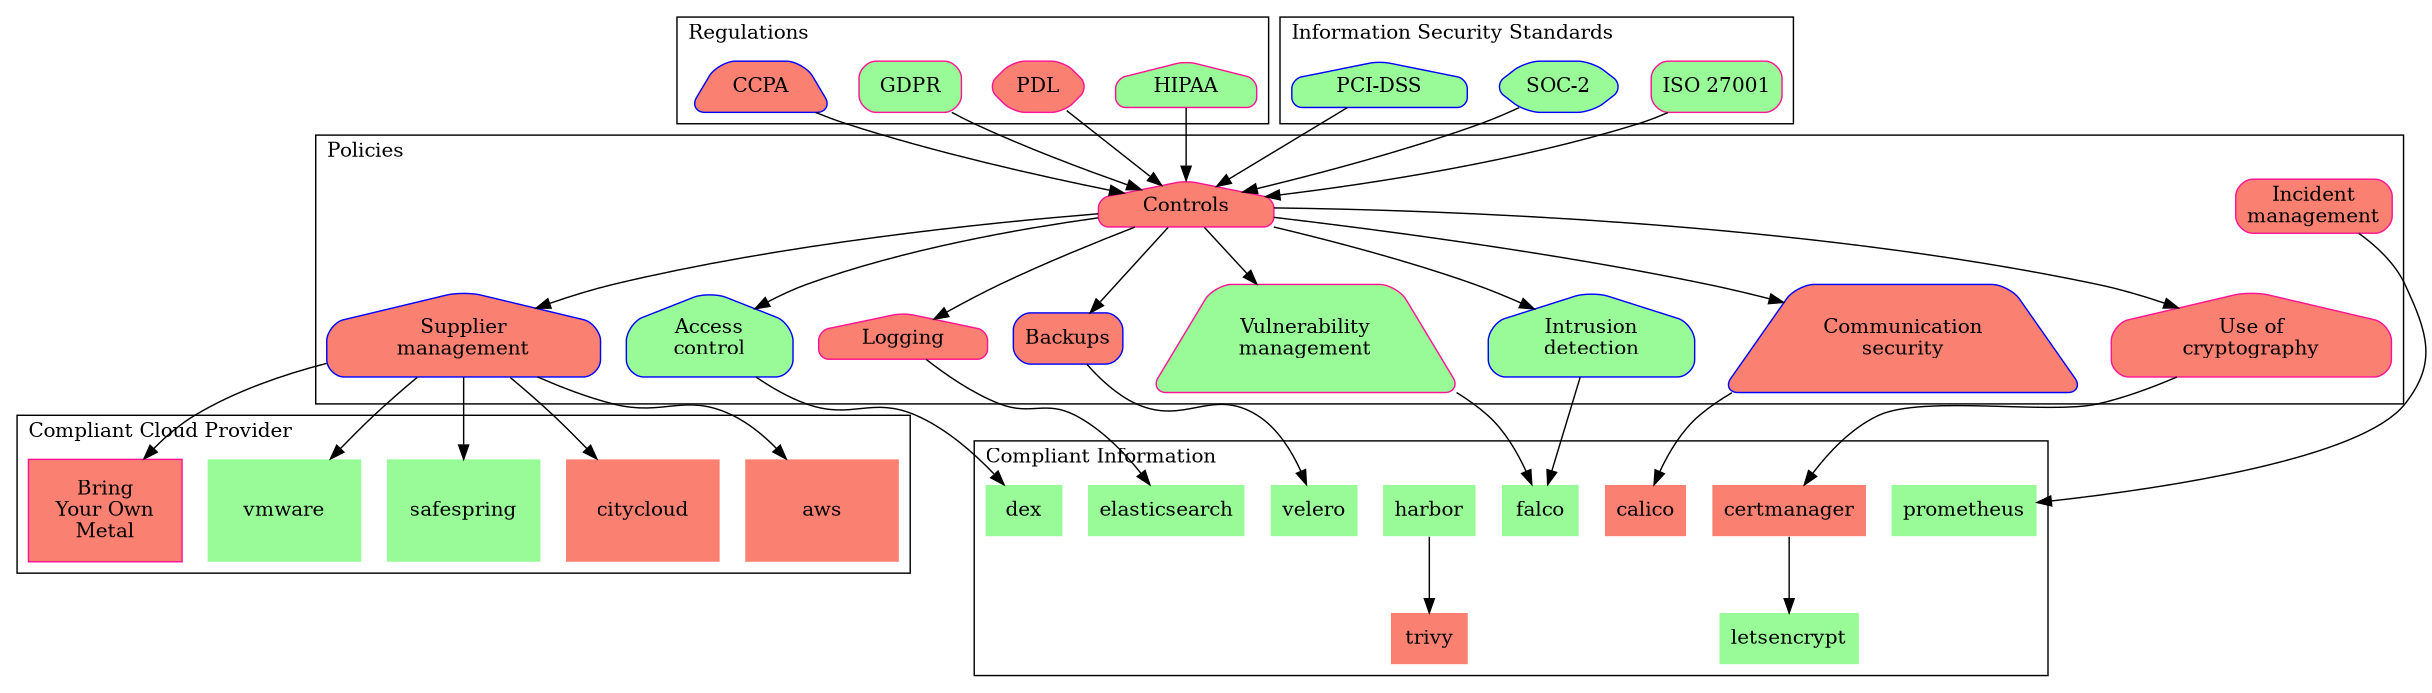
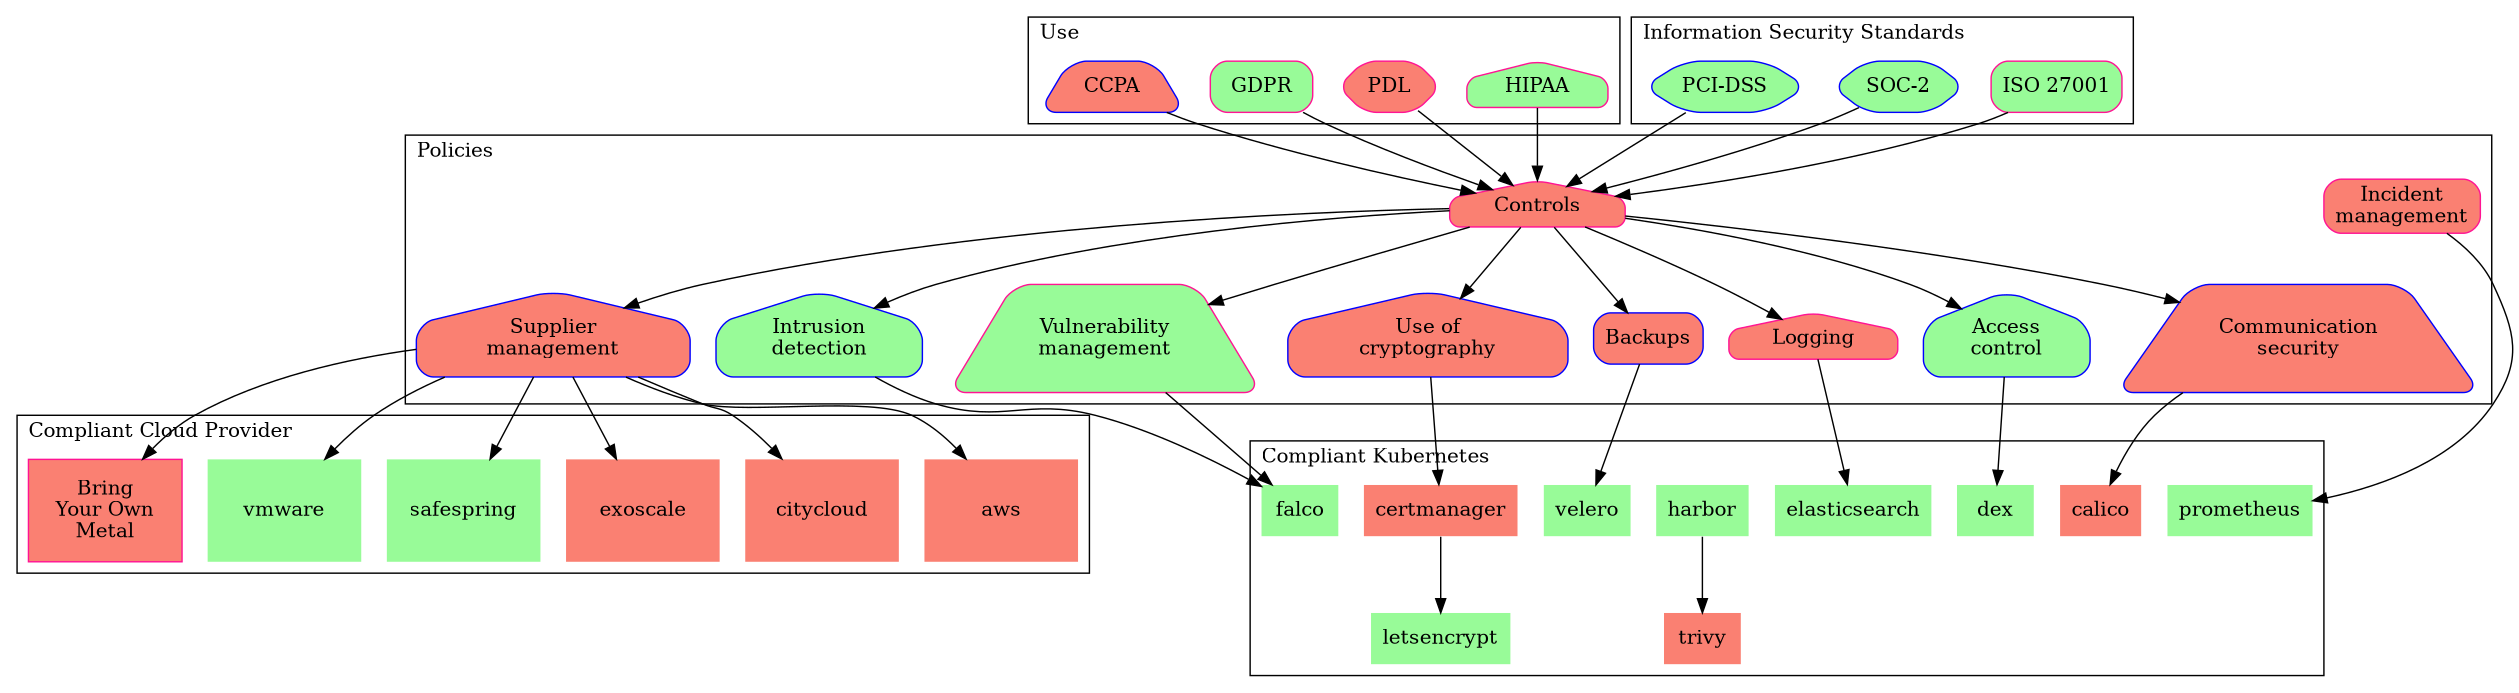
(749, 33) -> (1060, 33)
(1380, 87) -> (1725, 87)
(2251, 338) -> (1428, 338)
(1102, 457) -> (1376, 457)
none -> (643, 511)
